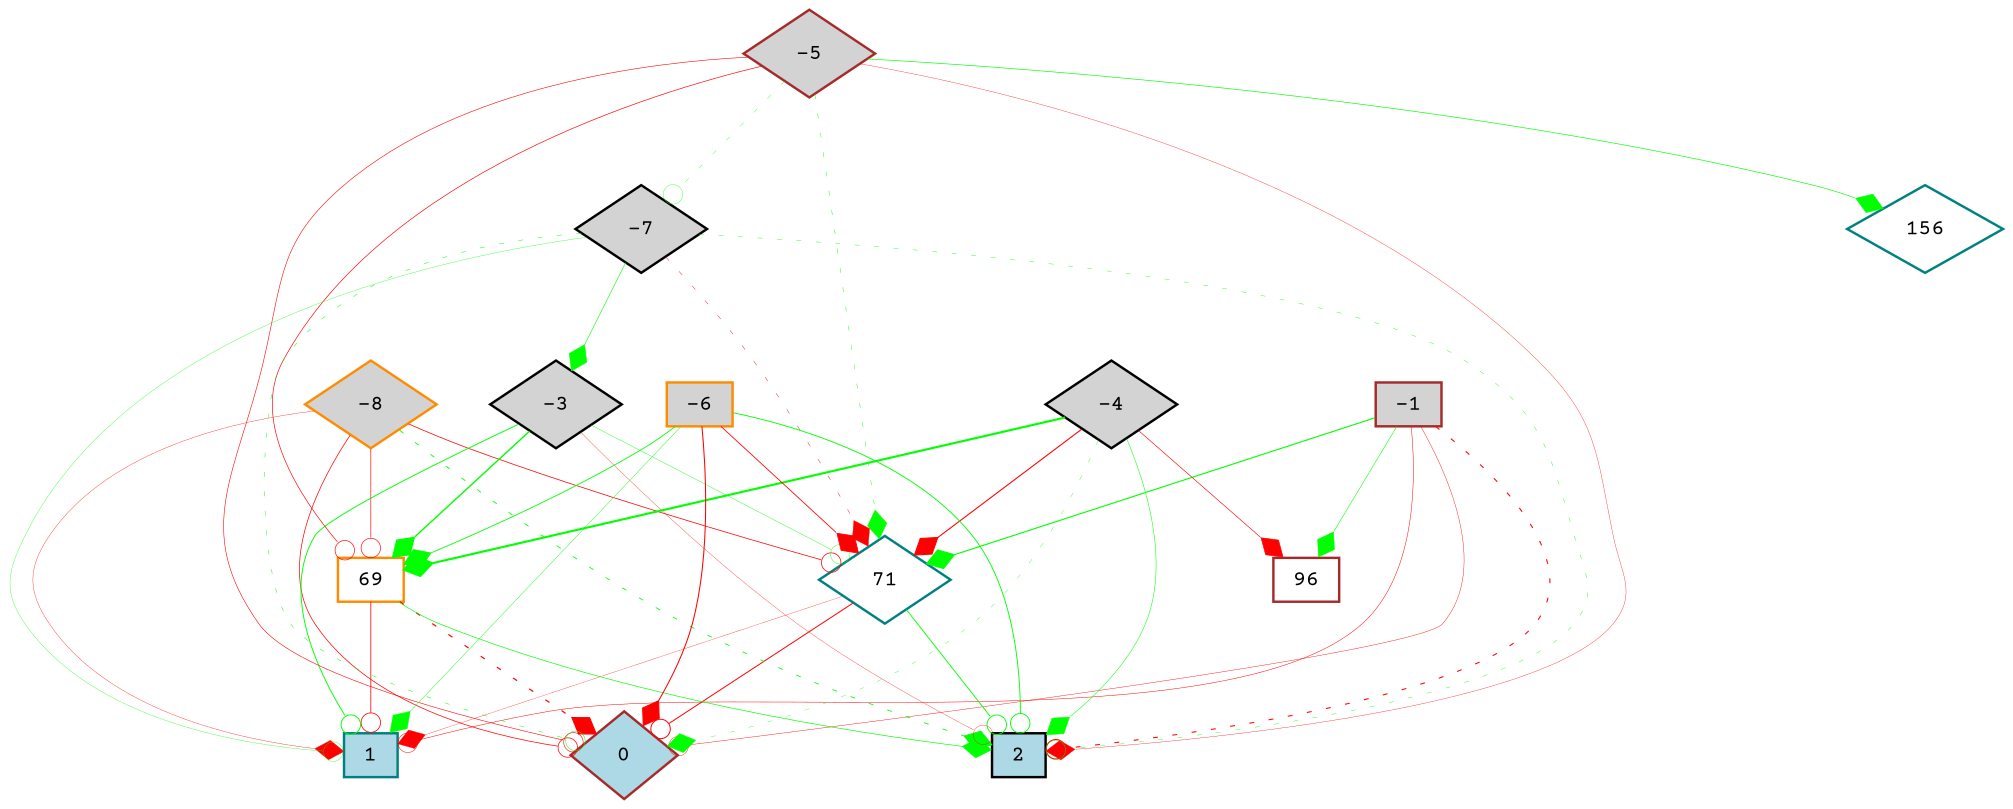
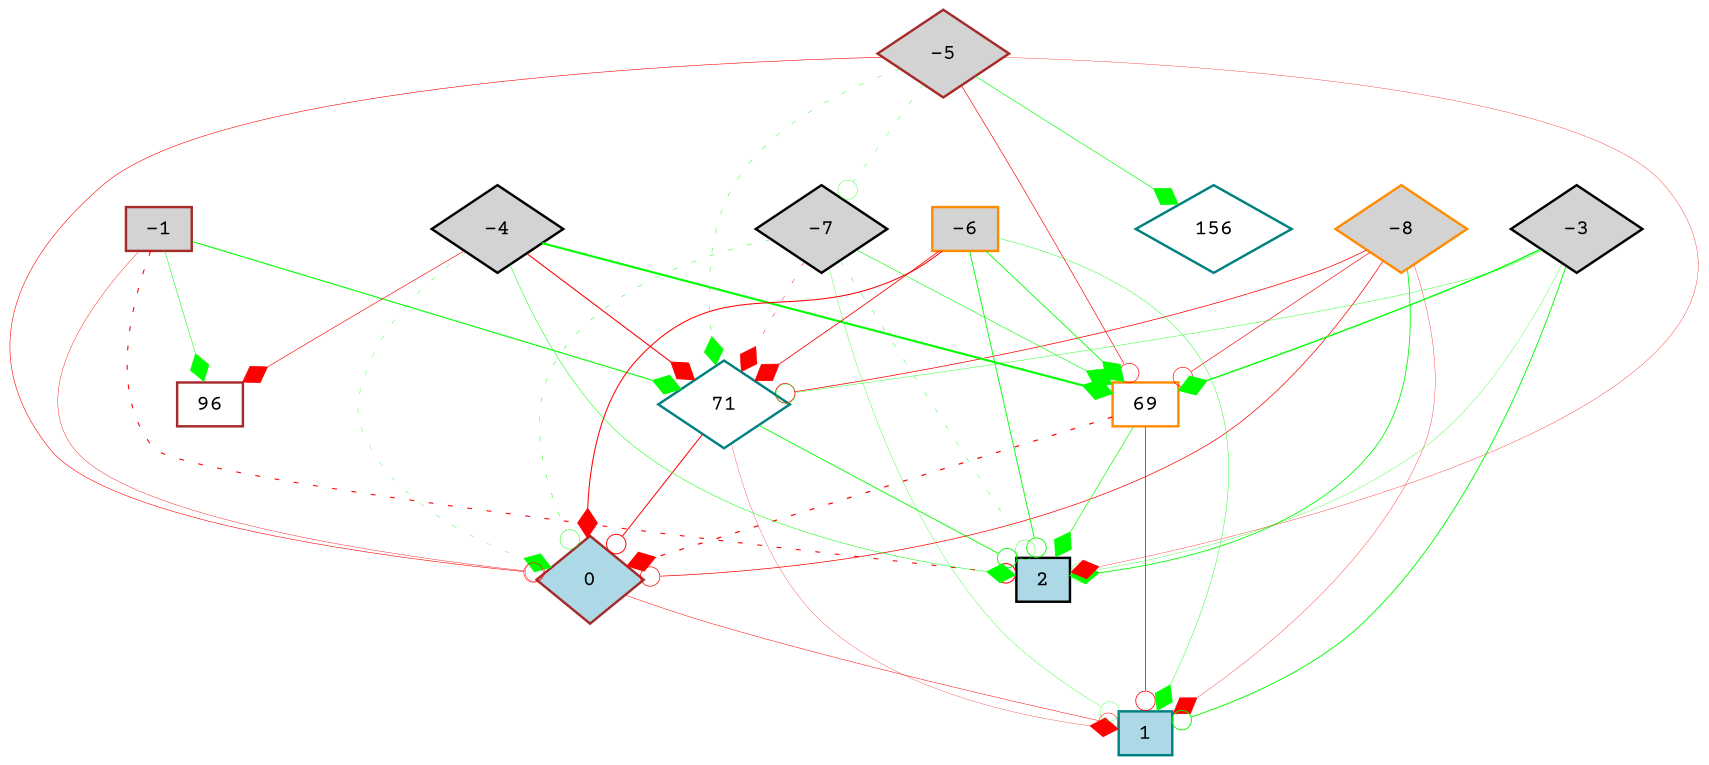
(605, 304) -> (966, 307)
(764, 599) -> (1383, 474)
(666, 613) -> (1349, 475)
(1000, 701) -> (849, 661)
